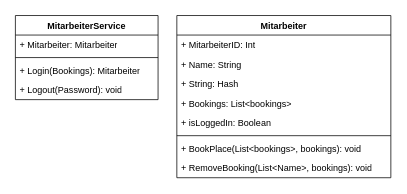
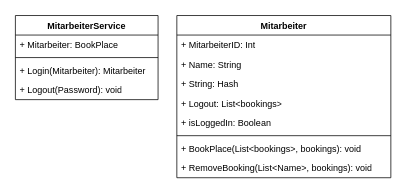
(77, 46) -> (73, 46)
(87, 71) -> (87, 76)
(240, 104) -> (236, 104)
